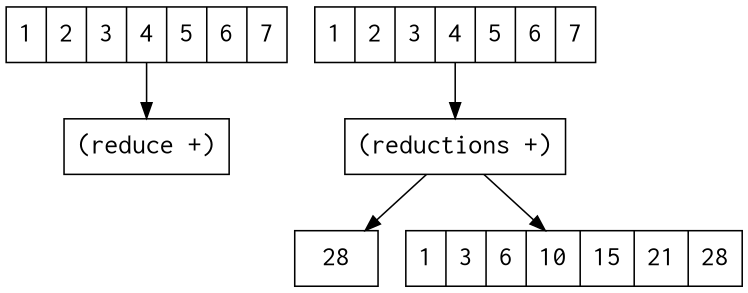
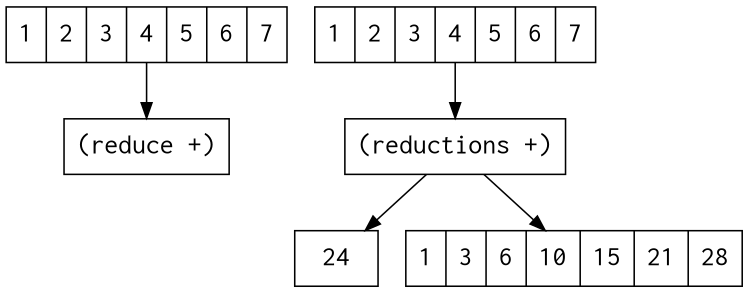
(336, 258) -> (336, 258)
